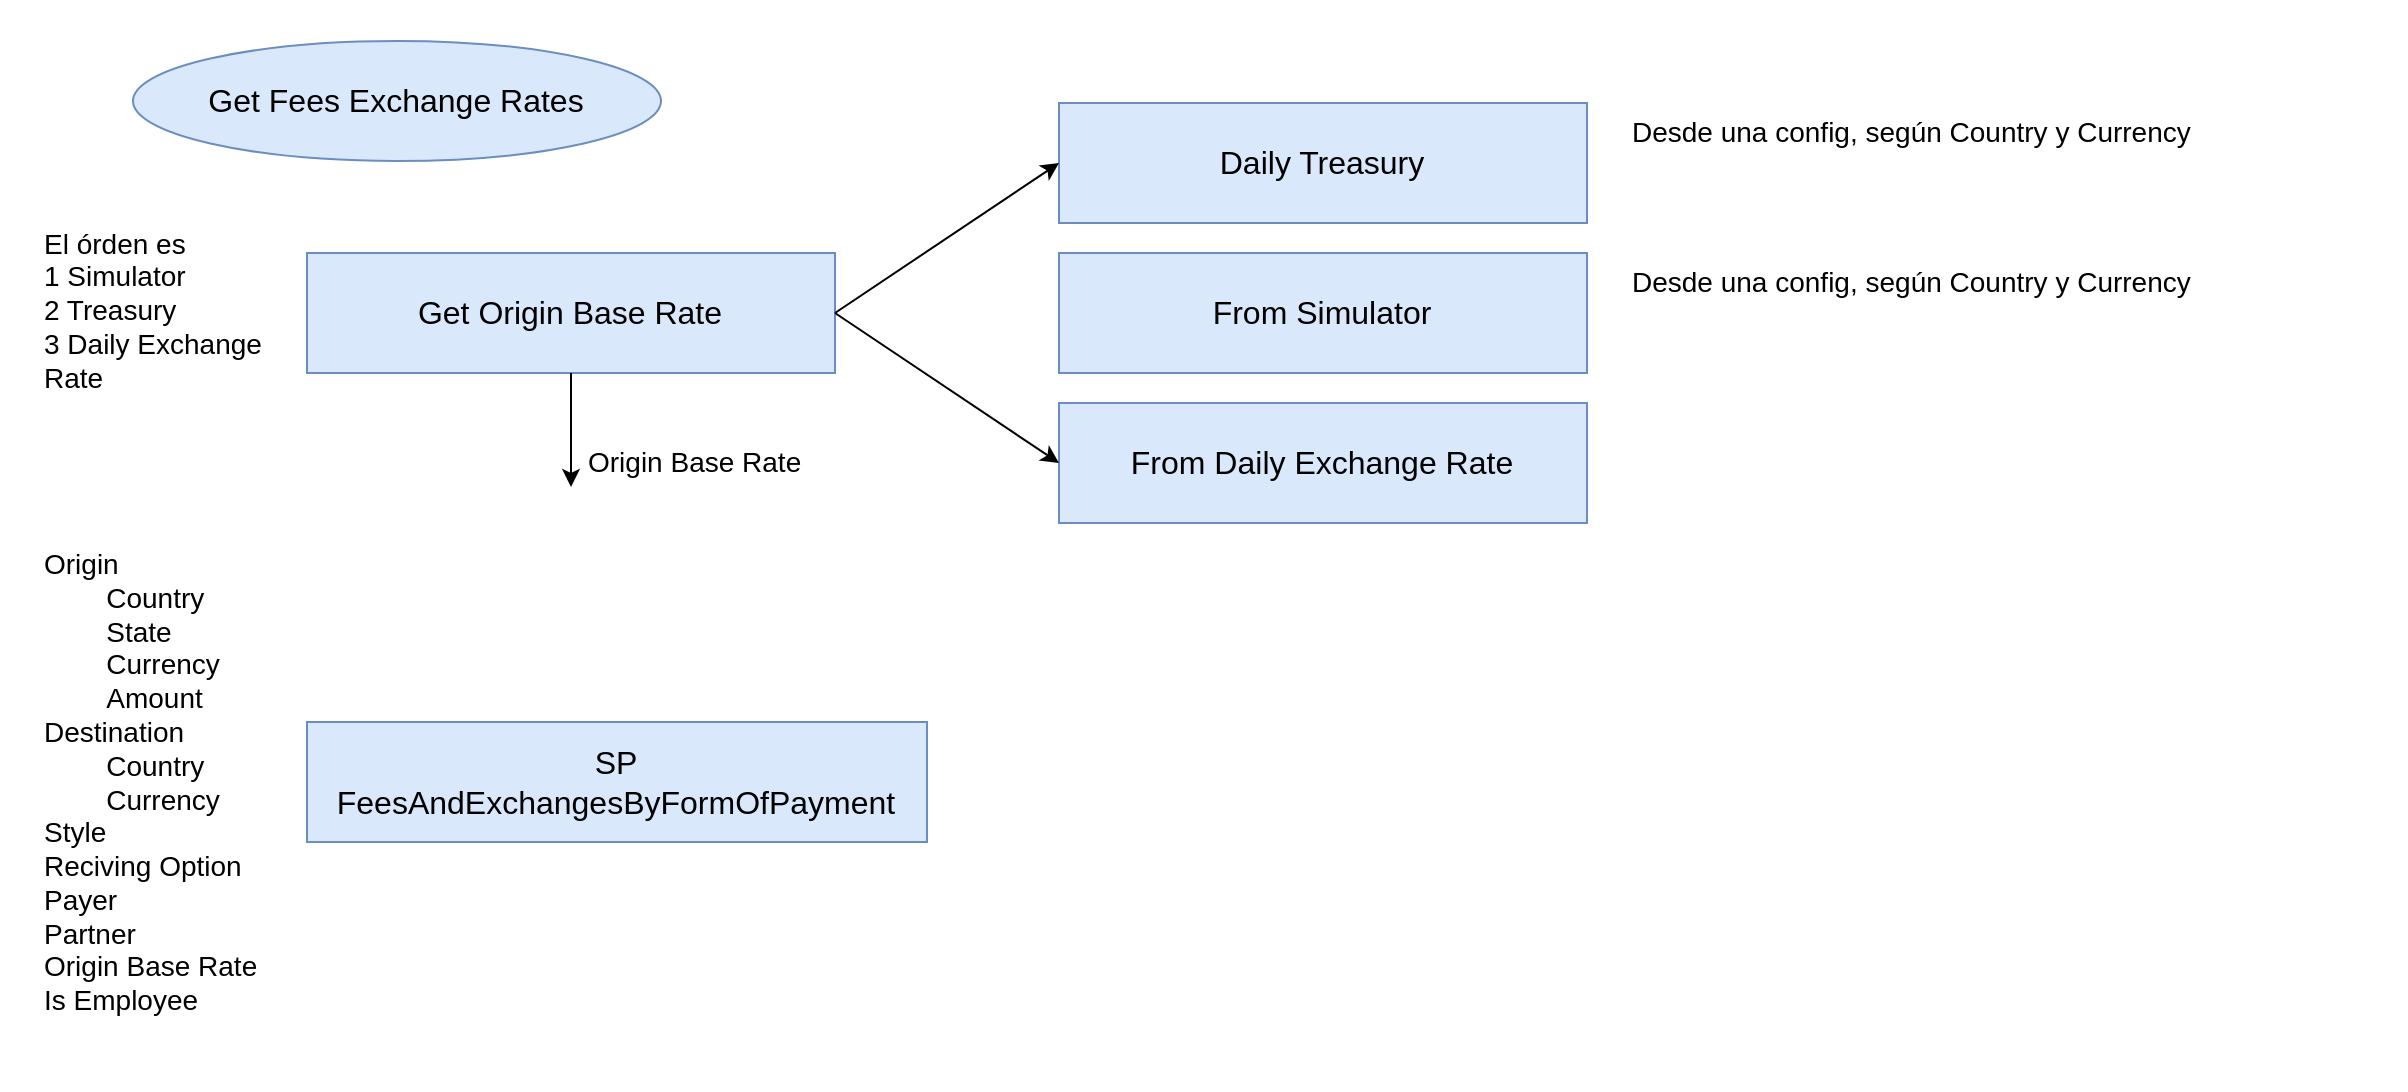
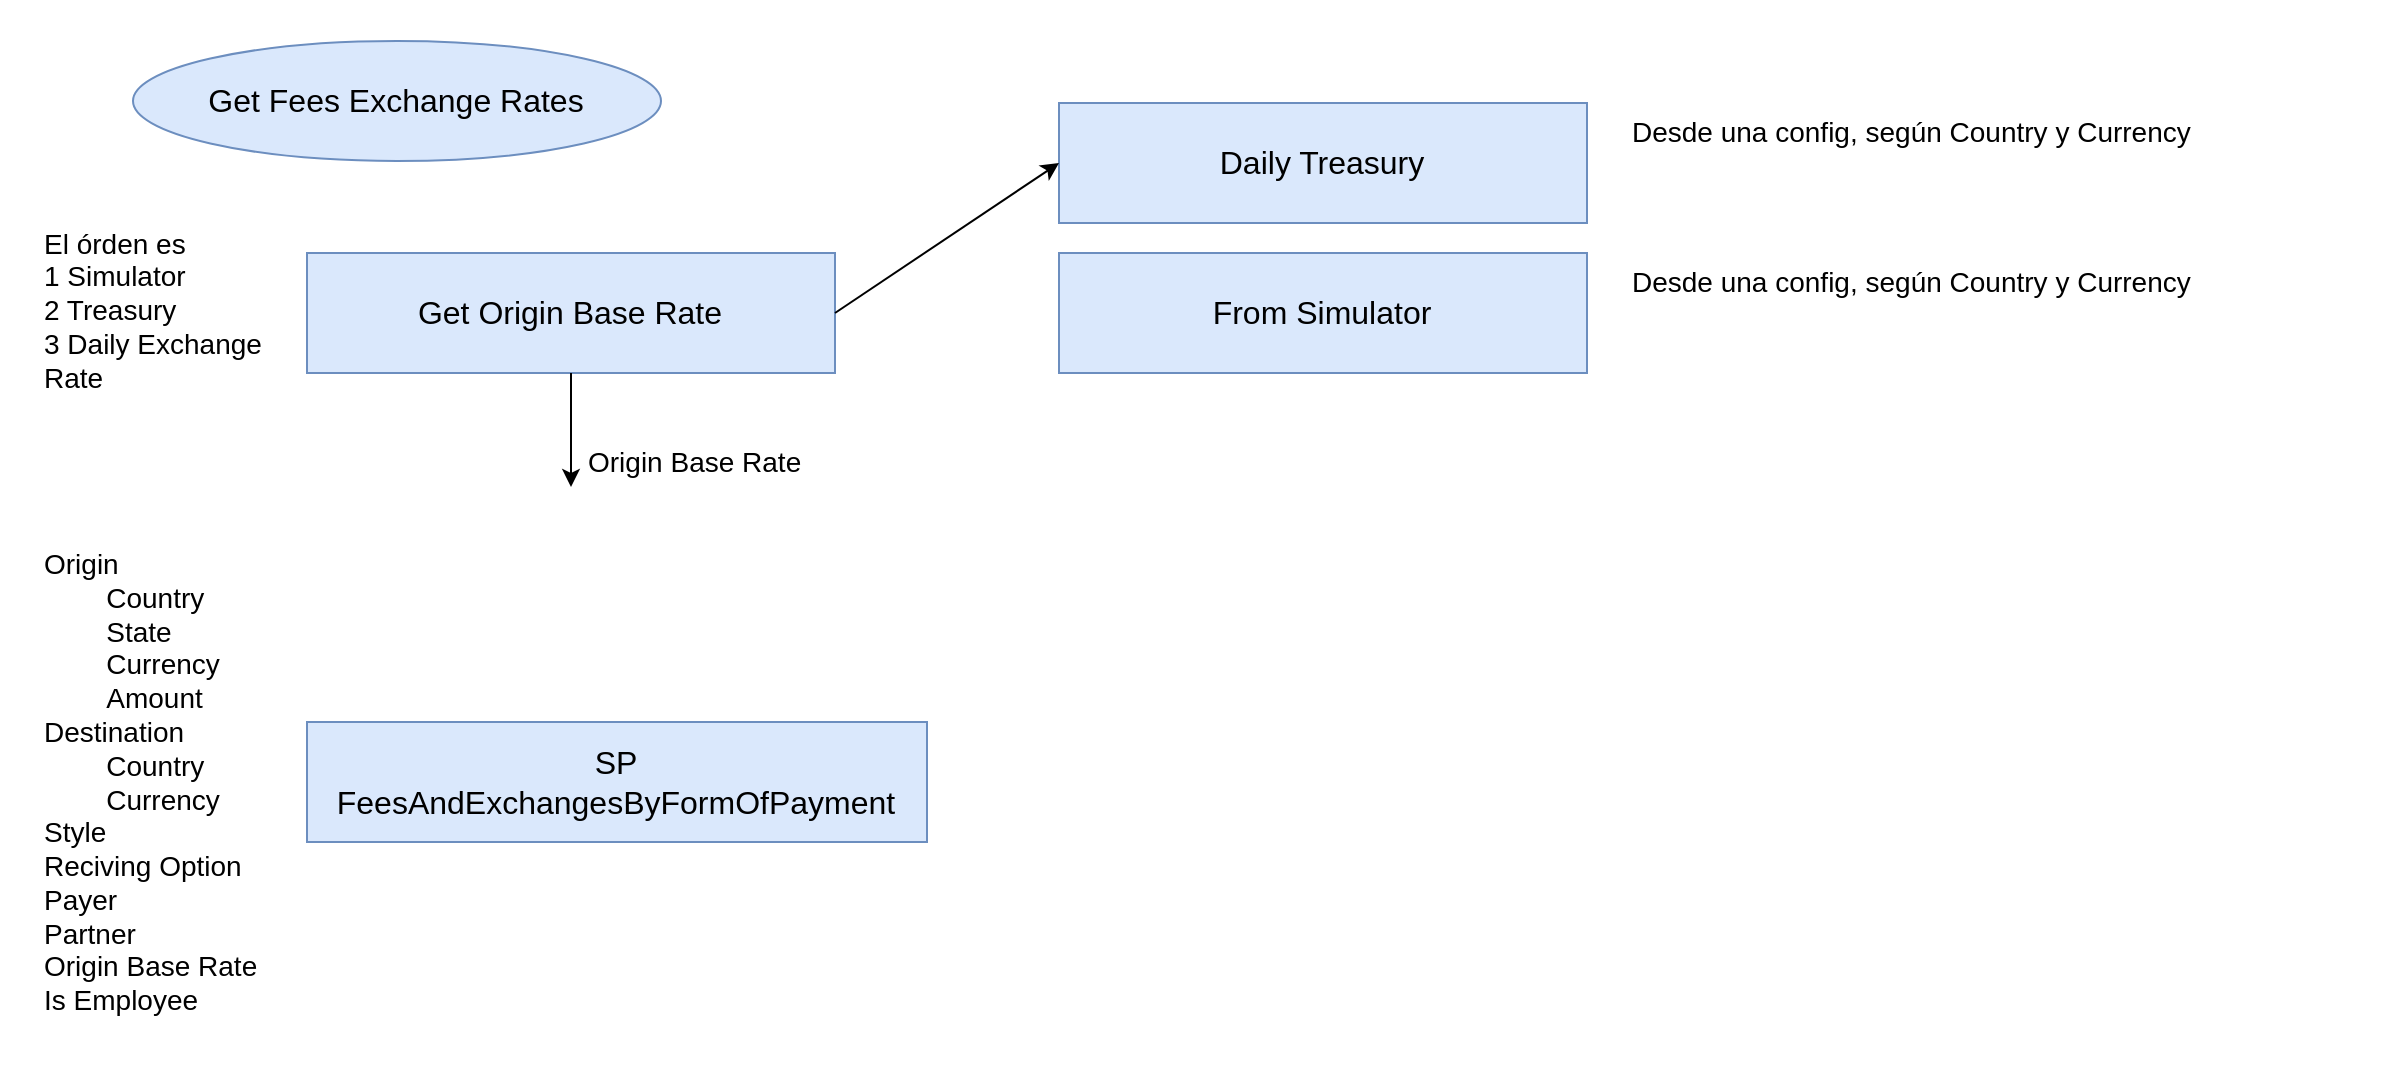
(943, 385) -> none
(1323, 463) -> none
